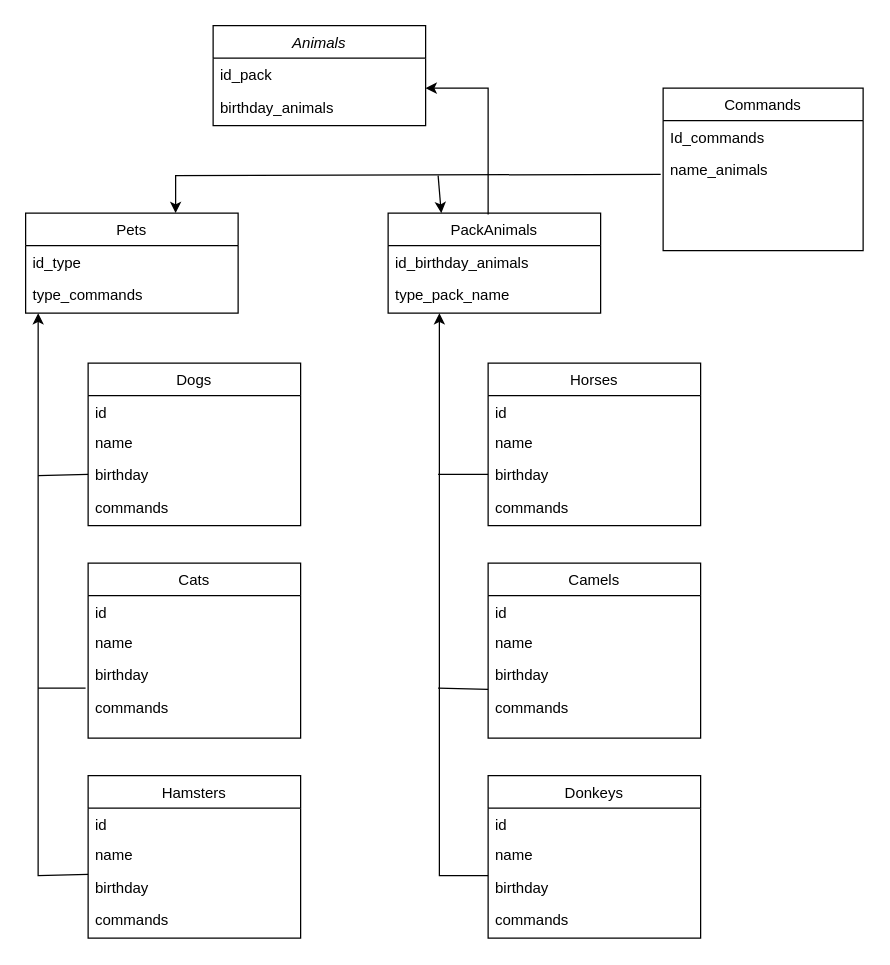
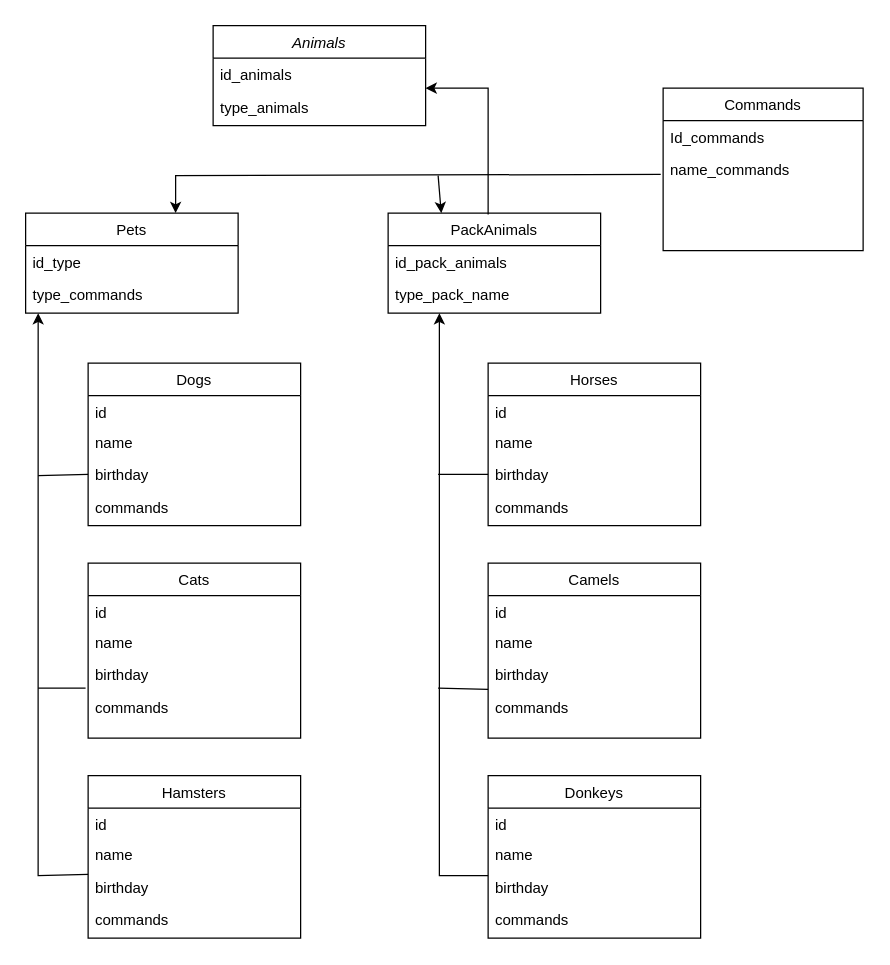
(247, 75) -> (256, 75)
(281, 108) -> (267, 108)
(717, 170) -> (725, 170)
(467, 263) -> (452, 263)
